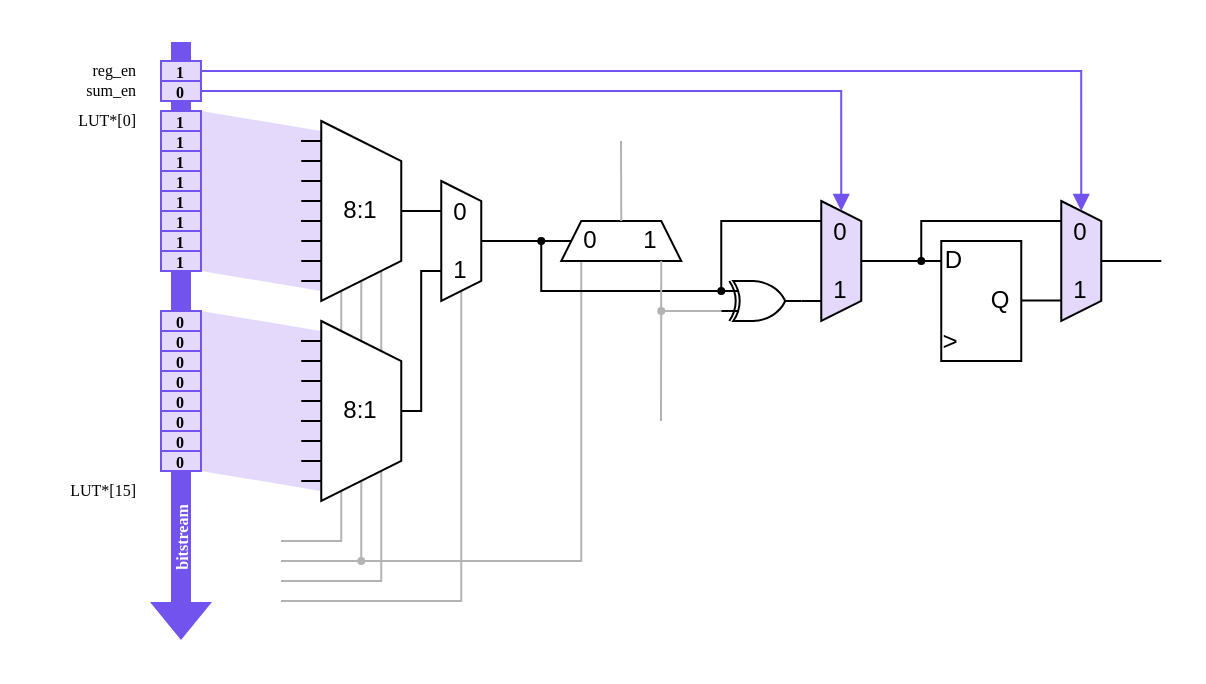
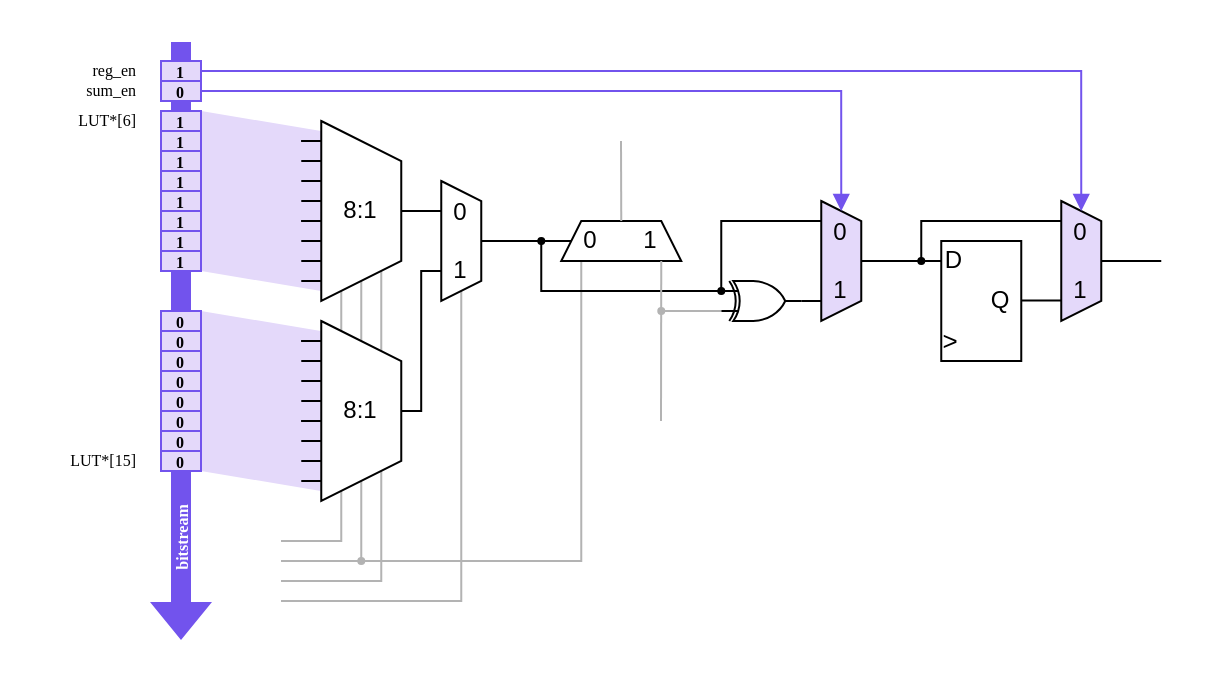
(106, 121) -> (106, 121)
(91, 491) -> (91, 461)
